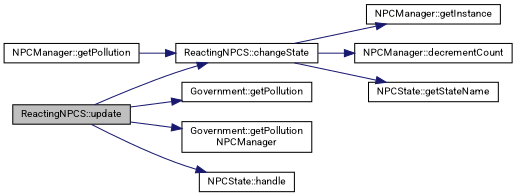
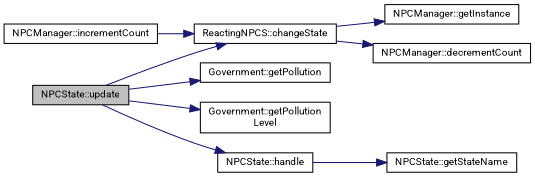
(72, 53) -> (81, 34)
(335, 72) -> (345, 163)
(72, 114) -> (81, 95)
(247, 137) -> (265, 118)
